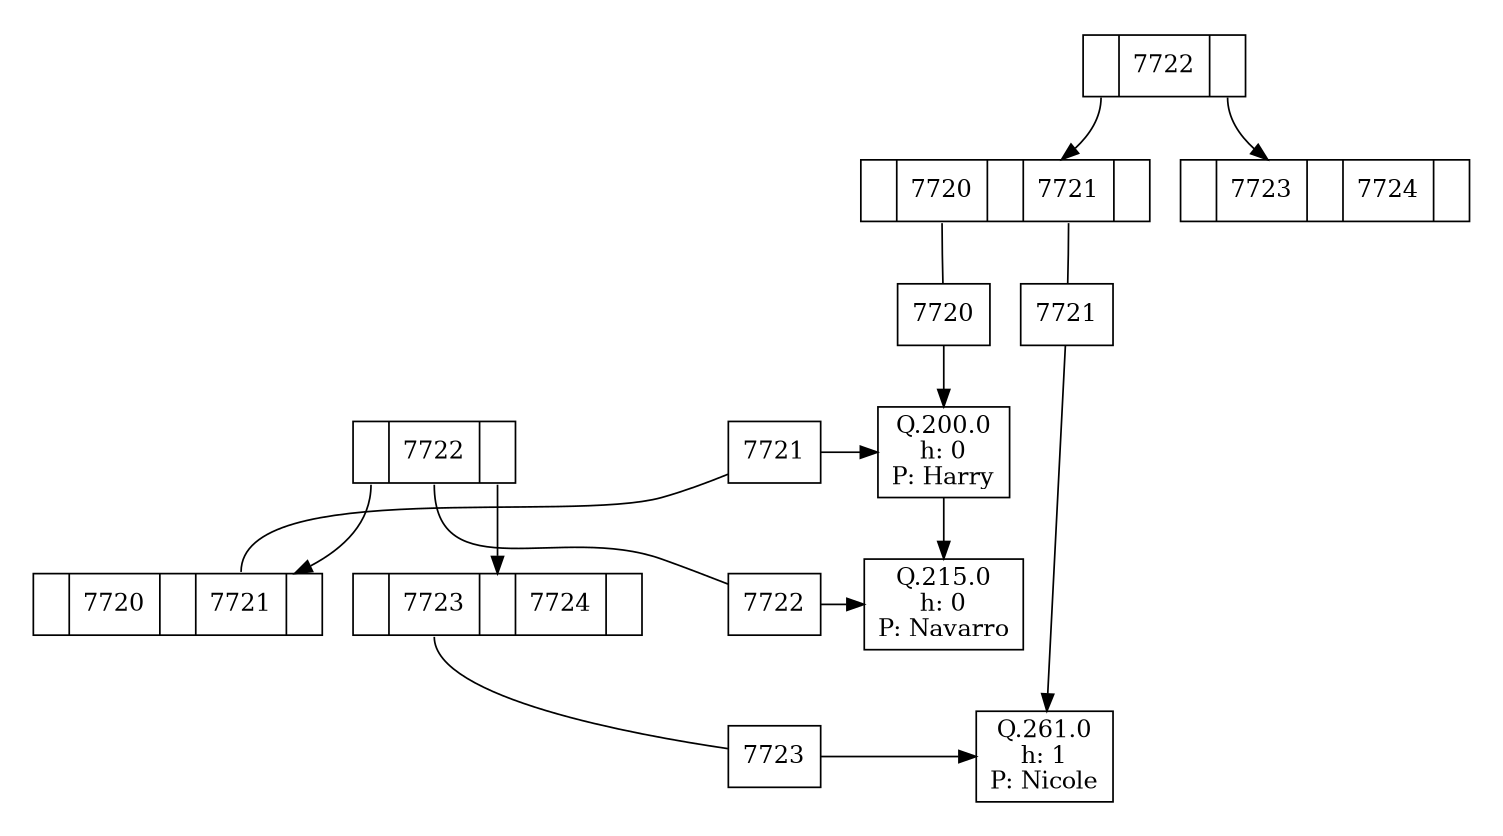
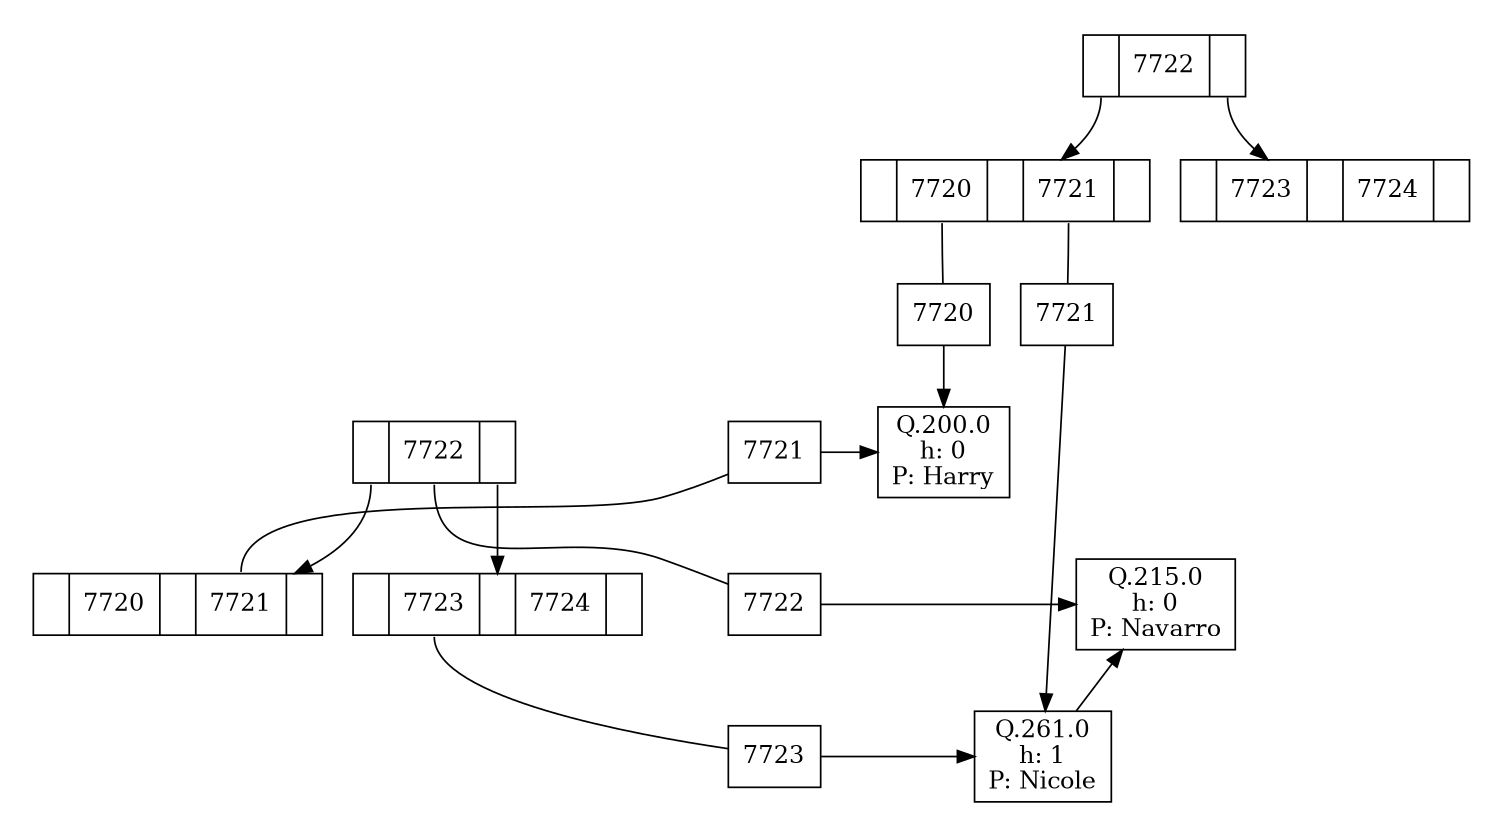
(944, 520) -> (1094, 687)
